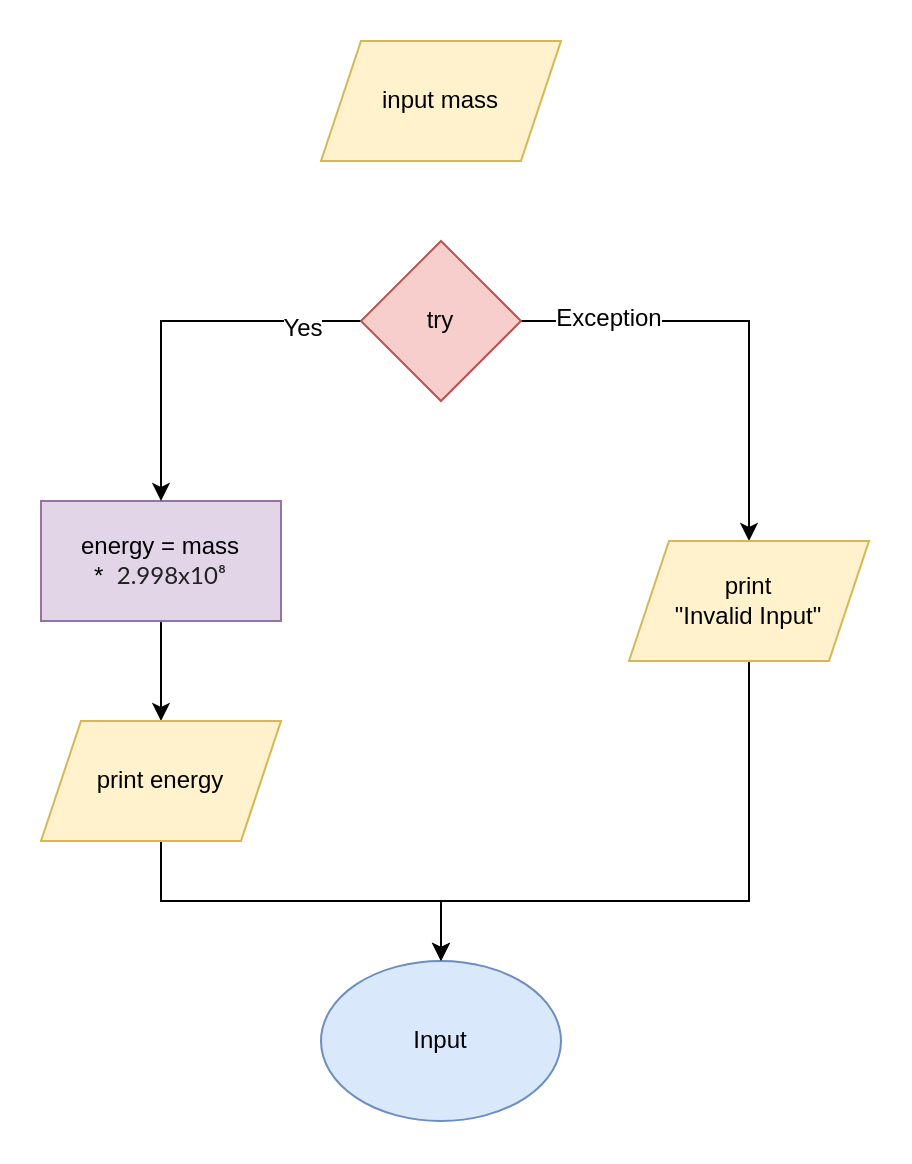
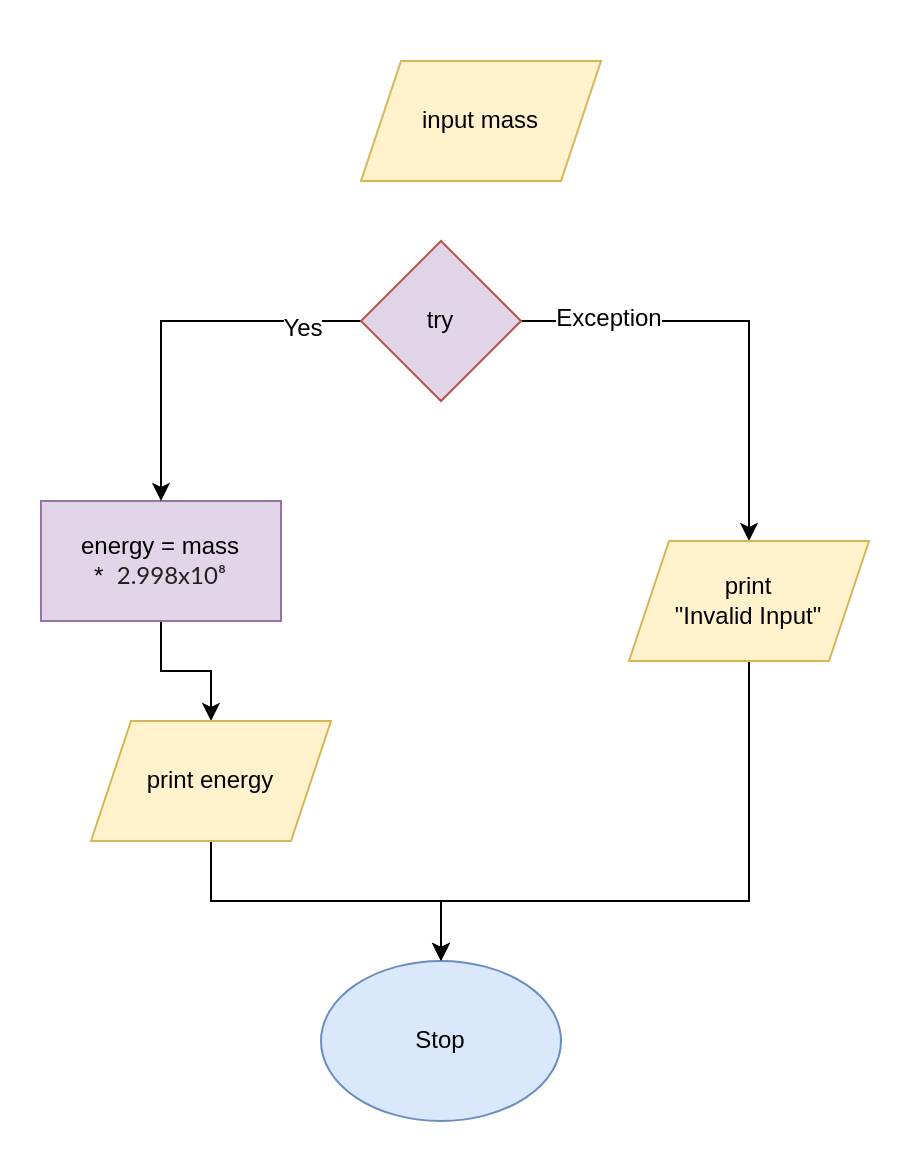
(441, 101) -> (481, 121)
(441, 321) -> (441, 321)
(161, 781) -> (211, 781)
(441, 1041) -> (441, 1041)
